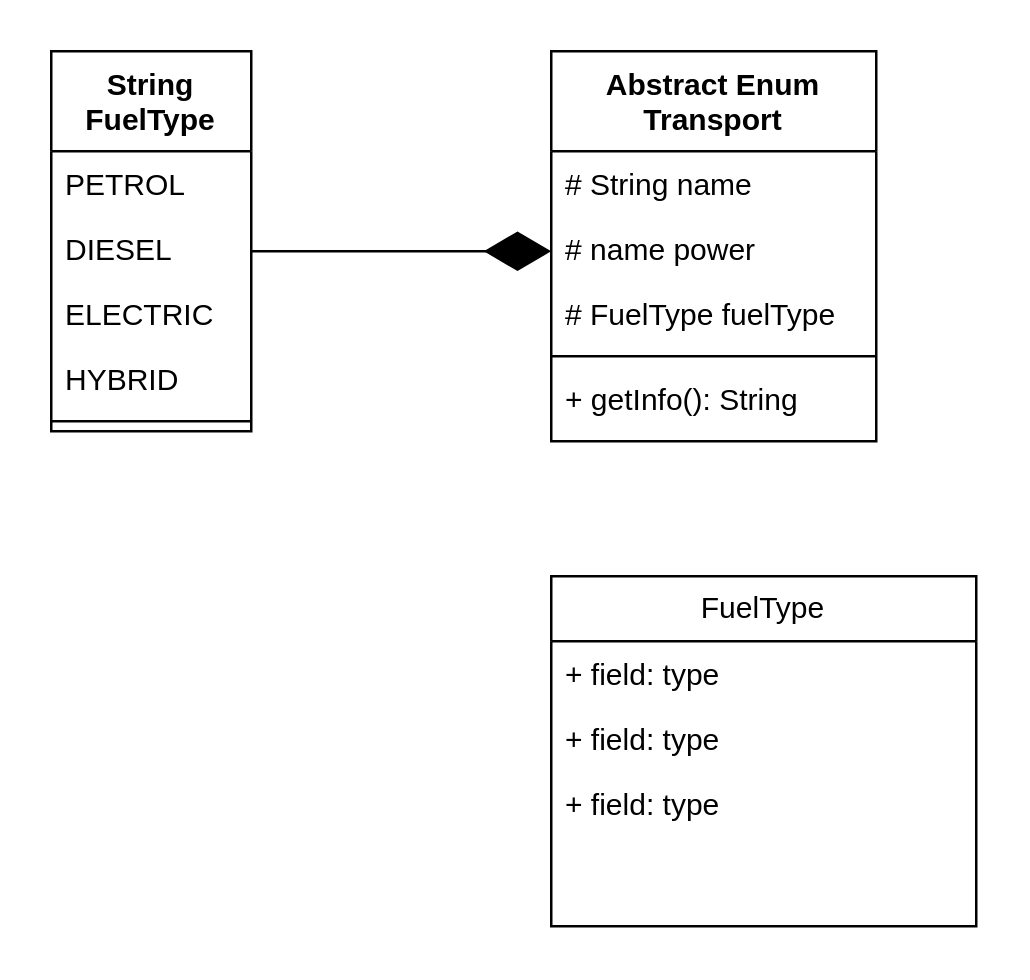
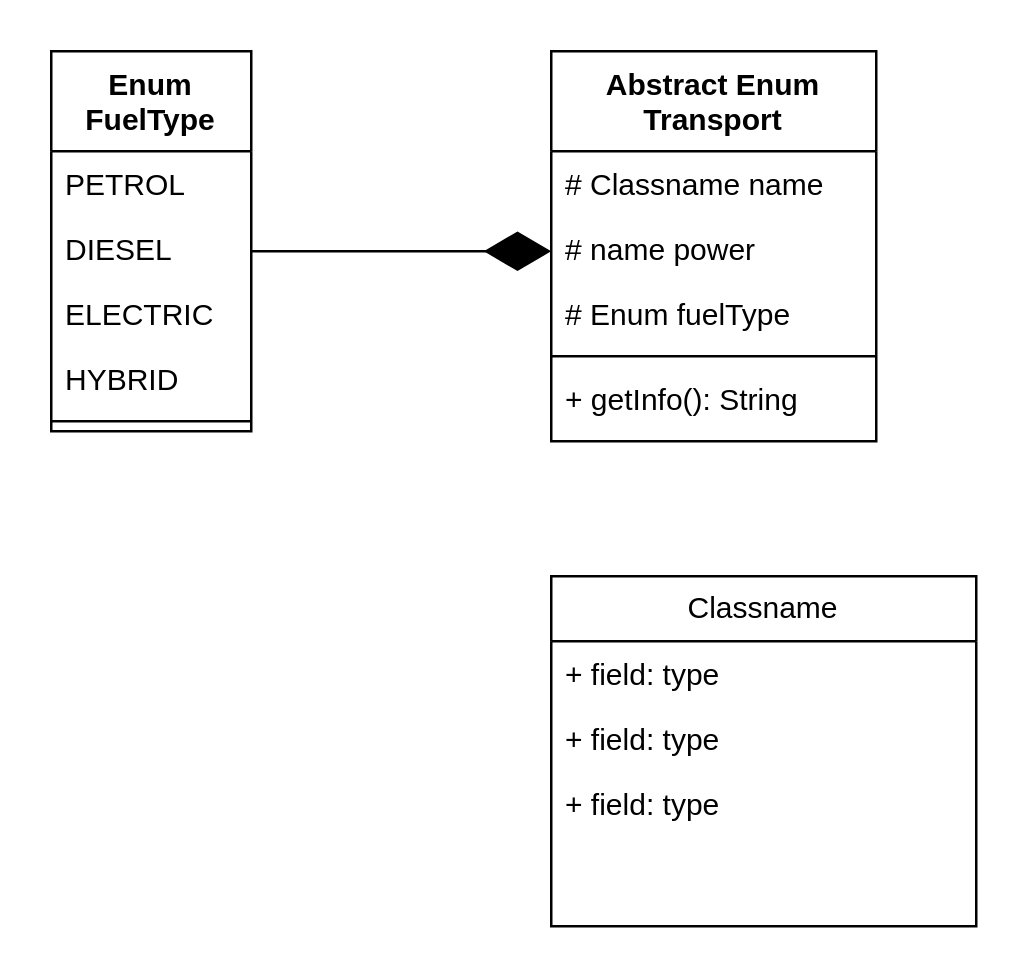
(151, 105) -> (151, 105)
(664, 187) -> (689, 187)
(710, 317) -> (681, 317)
(764, 609) -> (764, 609)
